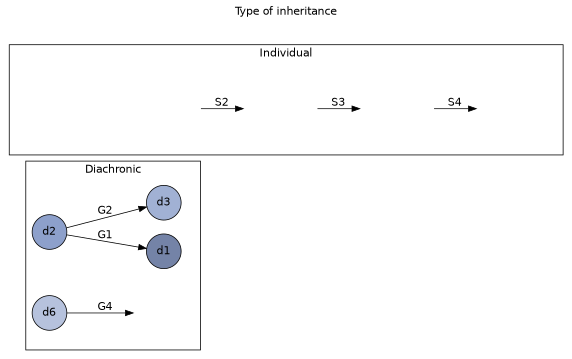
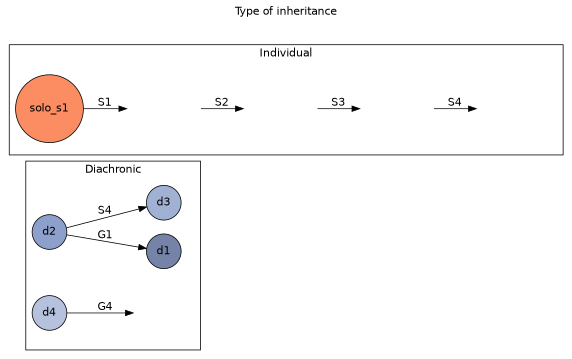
none -> (49, 109)
(105, 211) -> (105, 211)
(49, 313) -> (49, 313)
